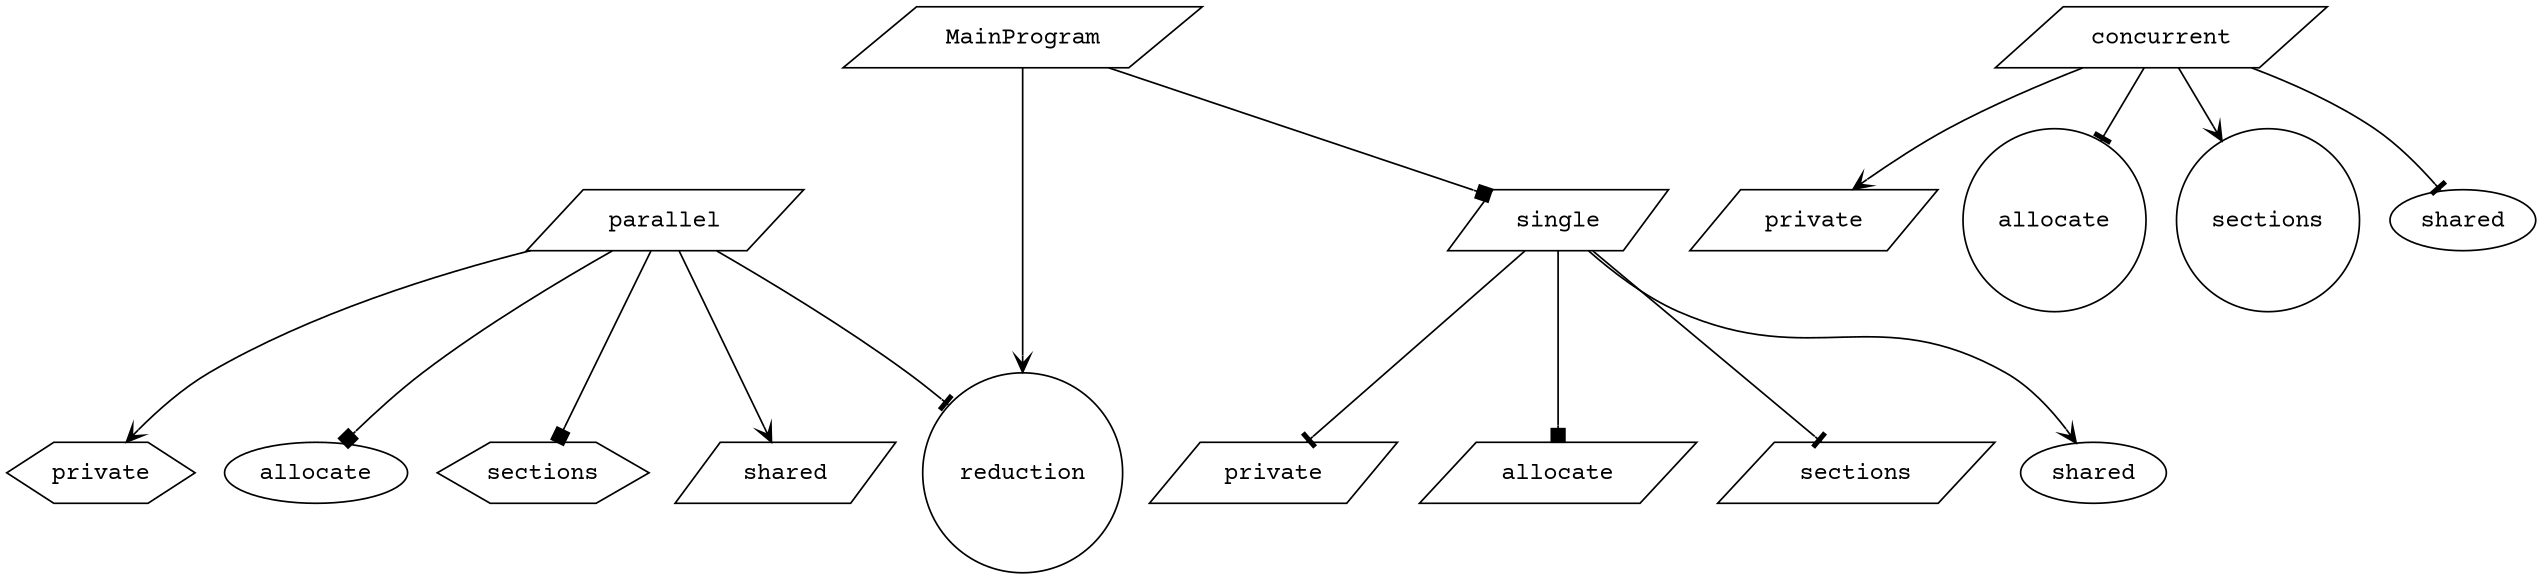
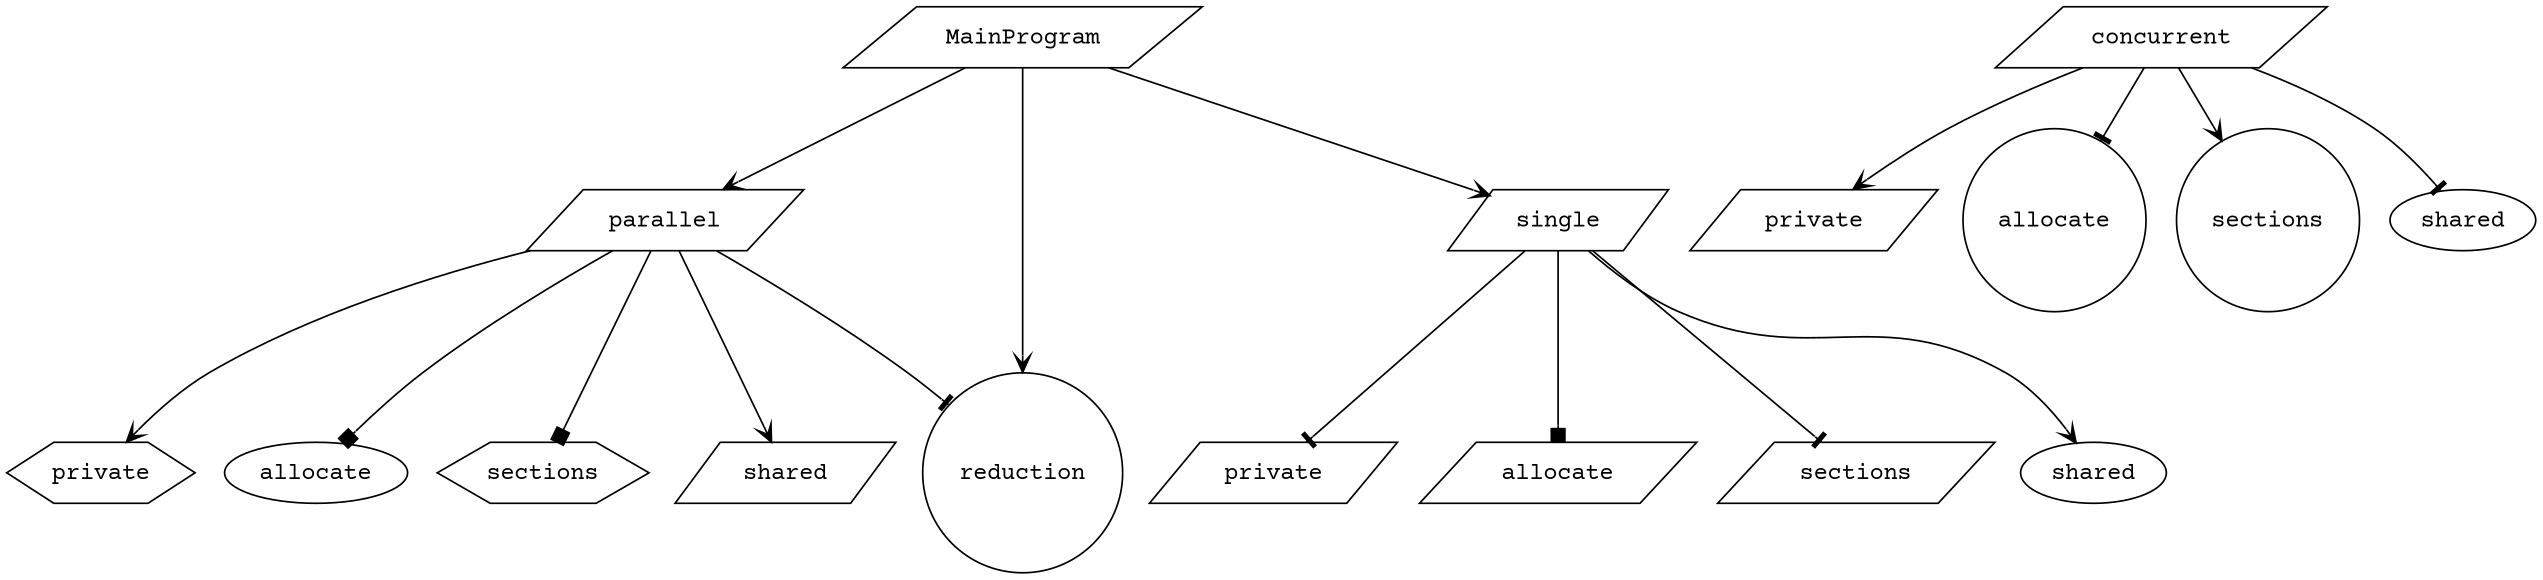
none -> (852, 125)
(1291, 129) -> (1291, 129)
